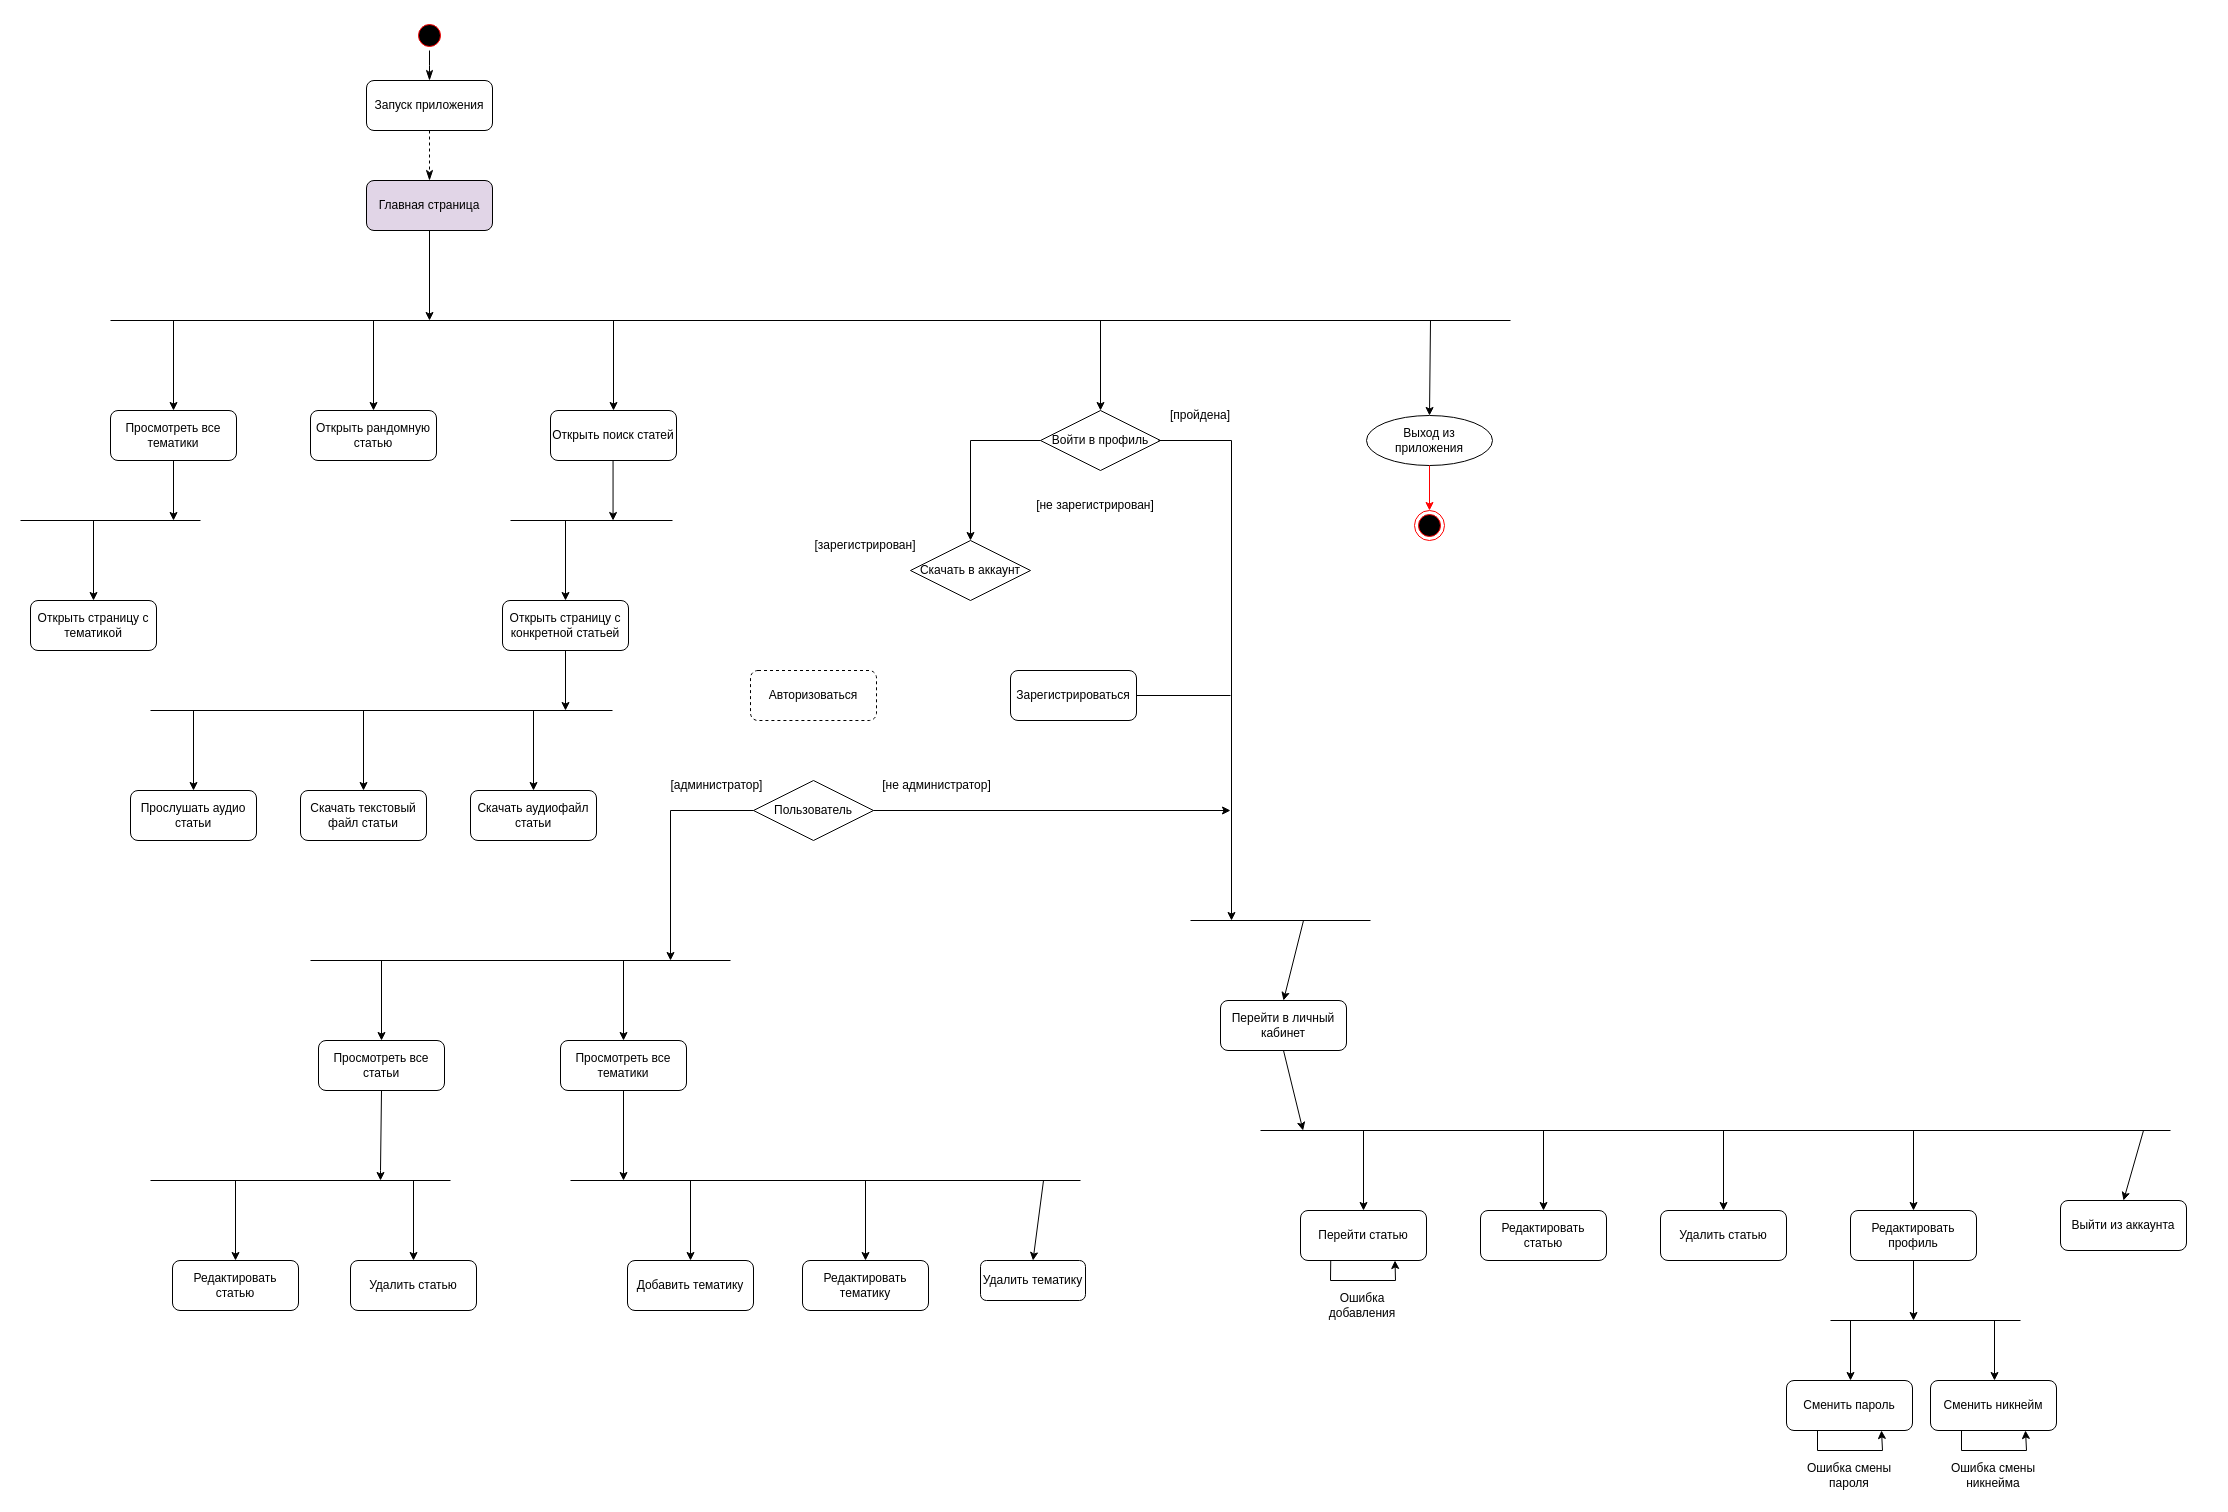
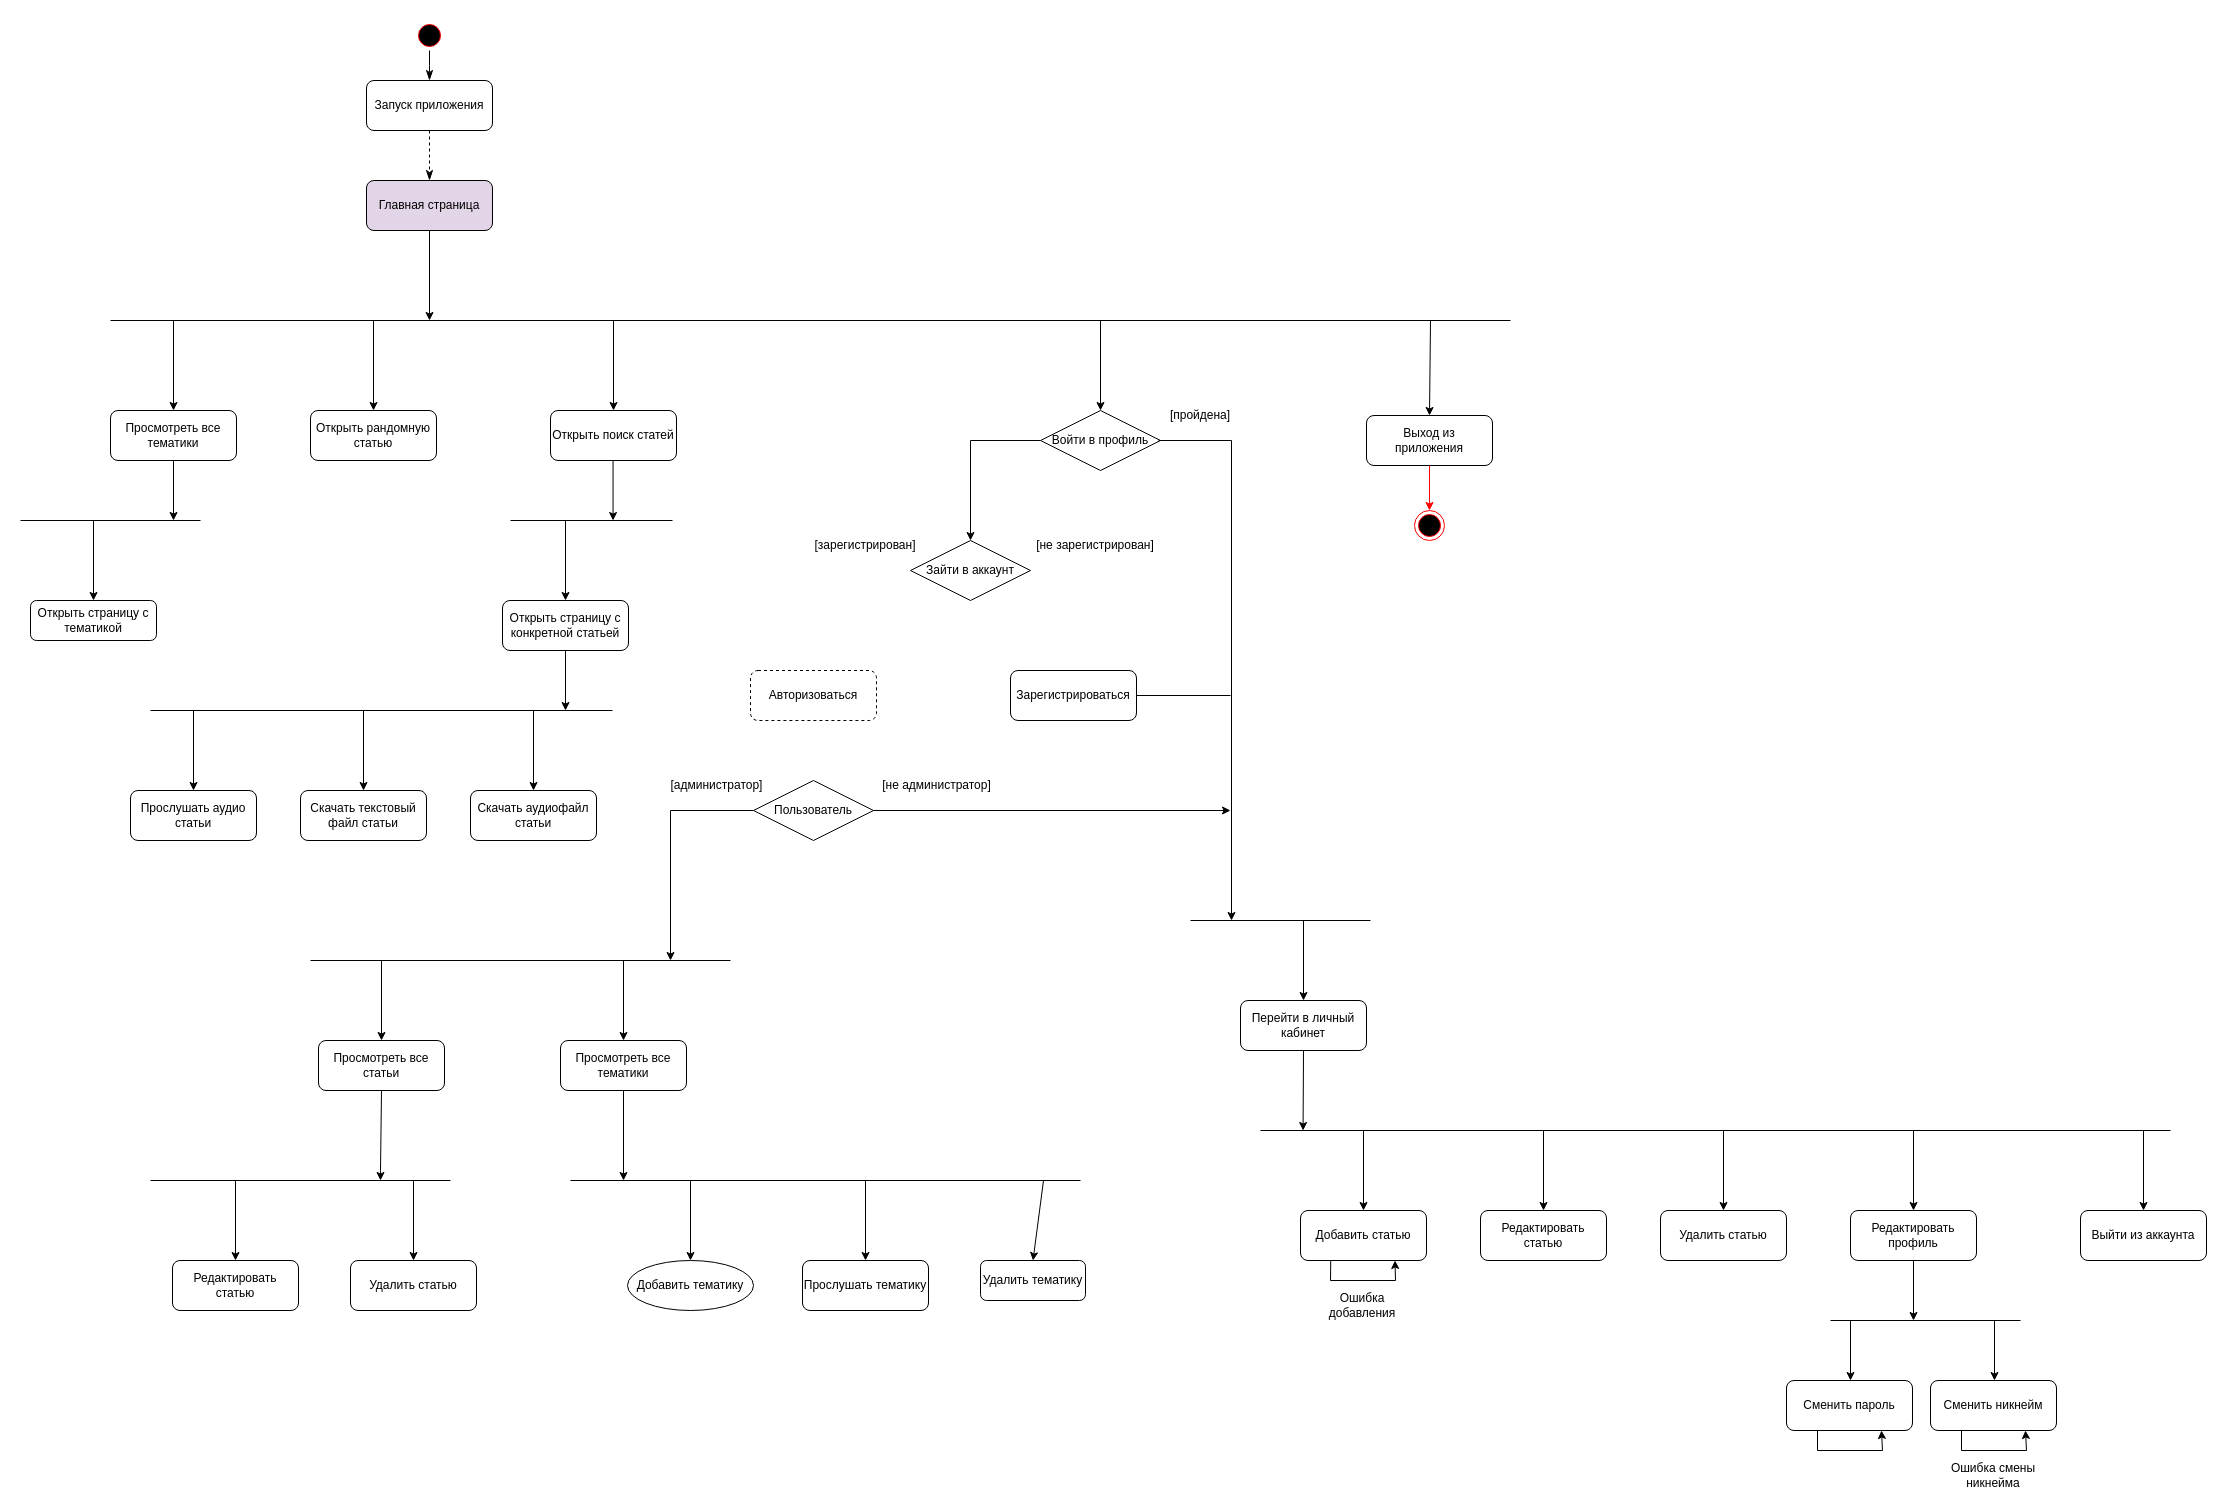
(1430, 441) -> (1430, 441)
(1096, 506) -> (1096, 546)
(971, 571) -> (971, 571)
(94, 626) -> (94, 621)
(1284, 1026) -> (1304, 1026)
(2124, 1226) -> (2144, 1236)
(1364, 1236) -> (1364, 1236)
(691, 1286) -> (691, 1286)
(866, 1286) -> (866, 1286)
(1850, 1476) -> none
